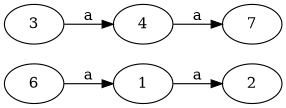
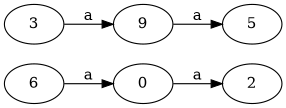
(143, 24) -> (143, 24)
(252, 24) -> (252, 24)
(143, 84) -> (143, 84)
